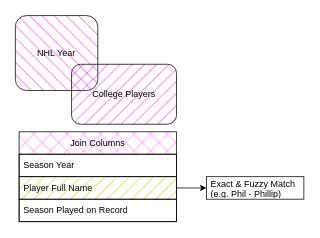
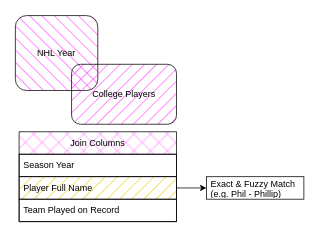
(77, 210) -> (72, 210)
